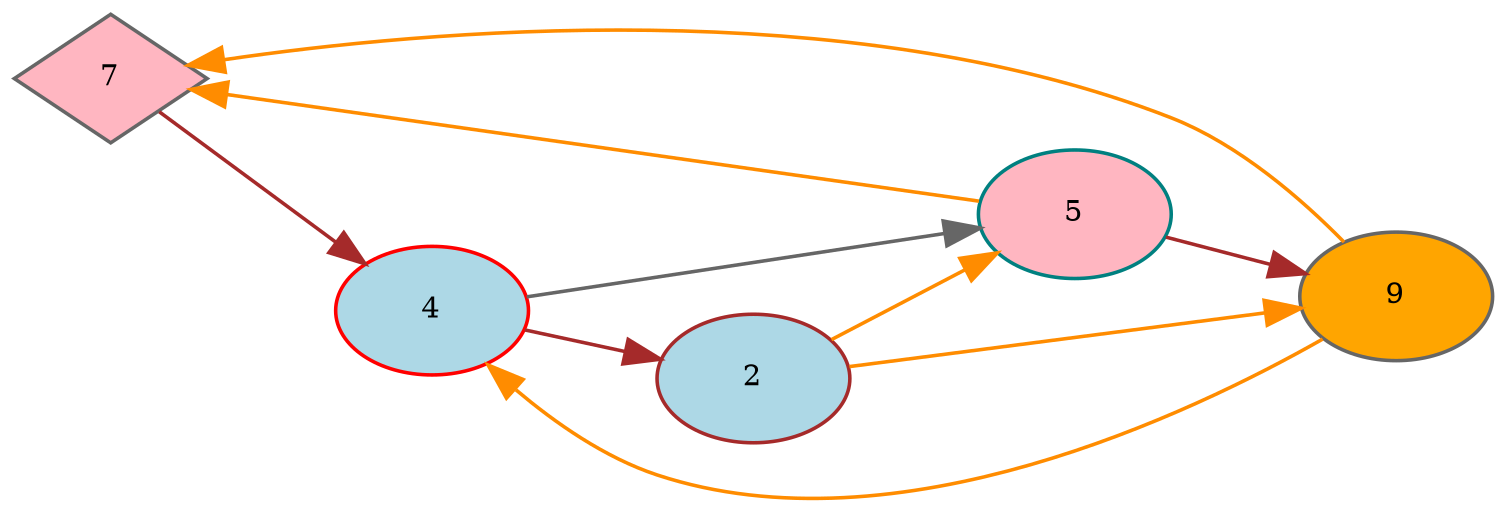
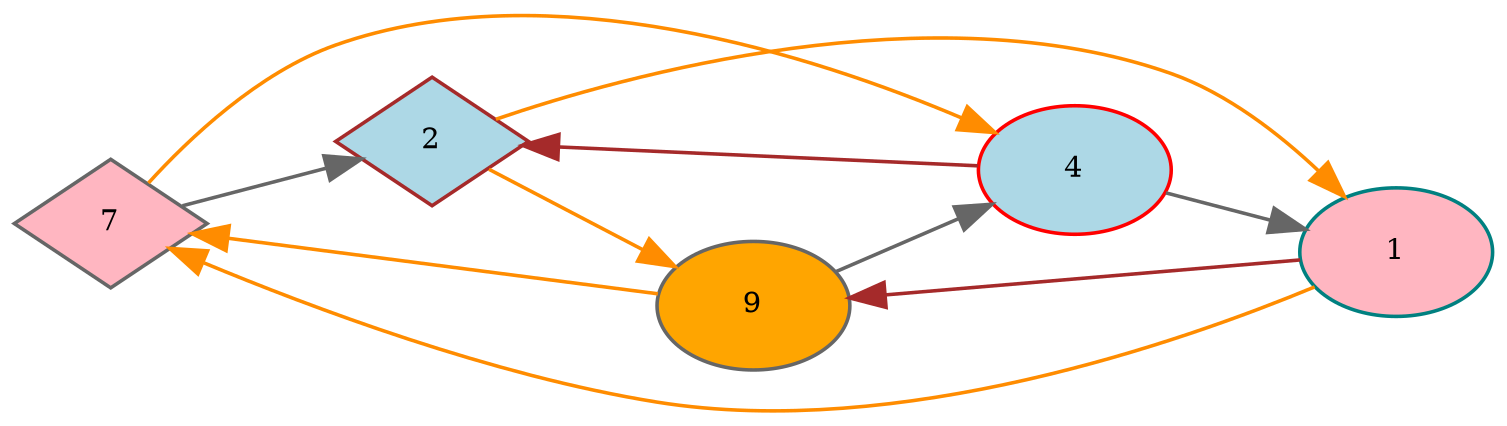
(248, 177) -> (537, 17)
none -> (254, 187)
(1075, 214) -> (1396, 252)
(753, 379) -> (432, 141)
(920, 489) -> (898, 245)
